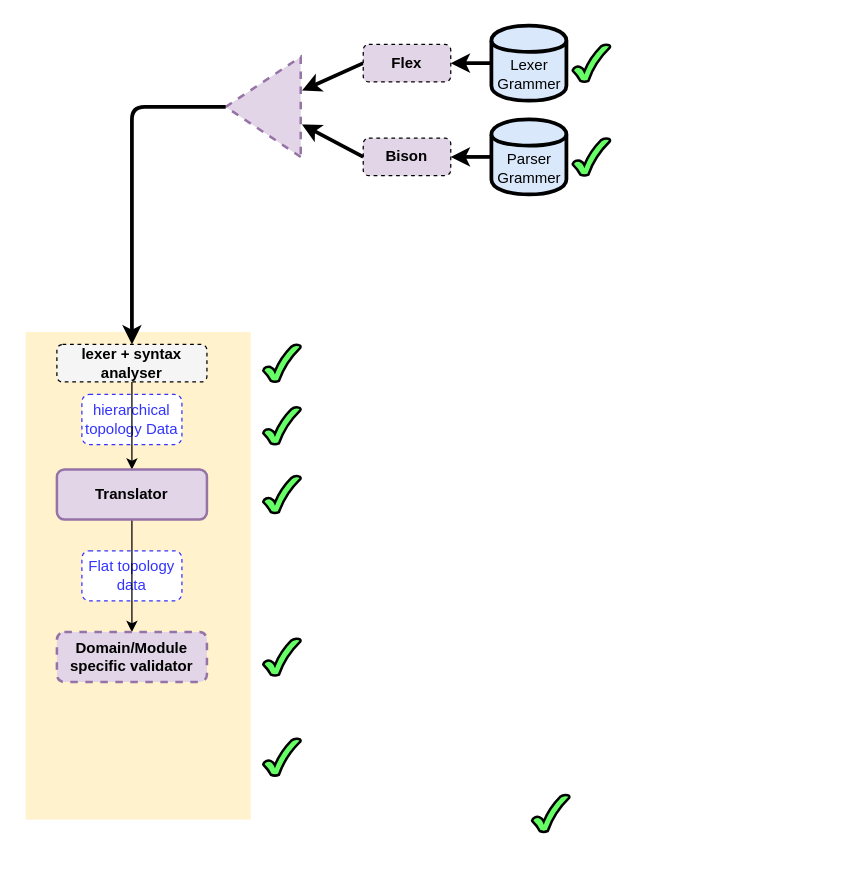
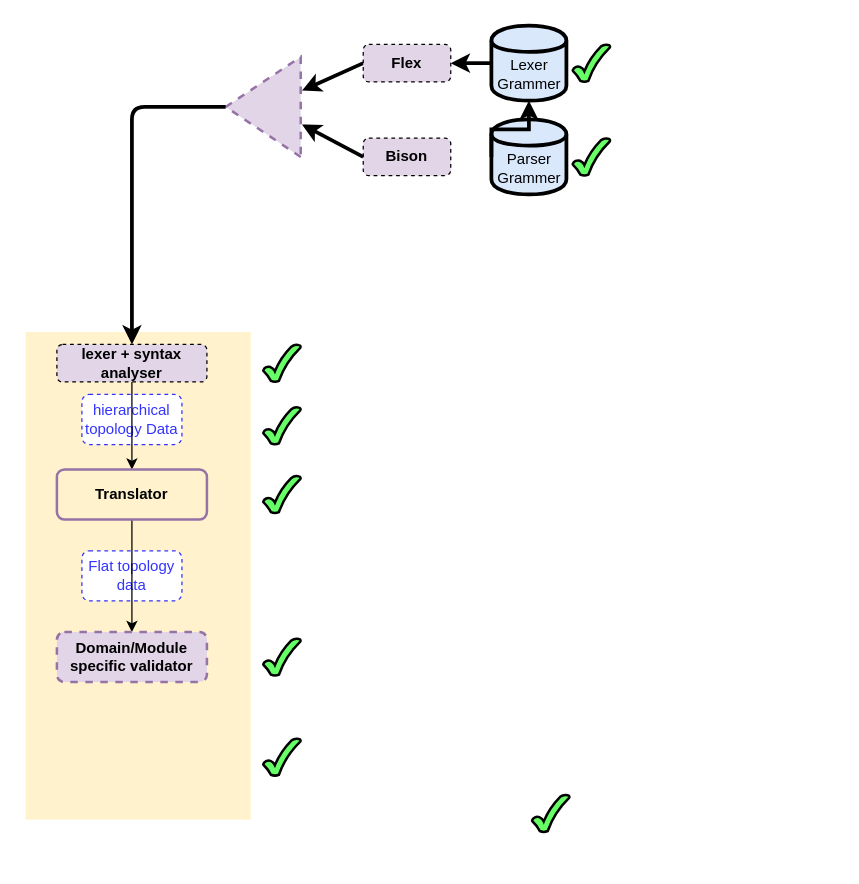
(478, 157) -> (517, 129)
(132, 363) -> (132, 363)
(132, 494) -> (132, 494)
